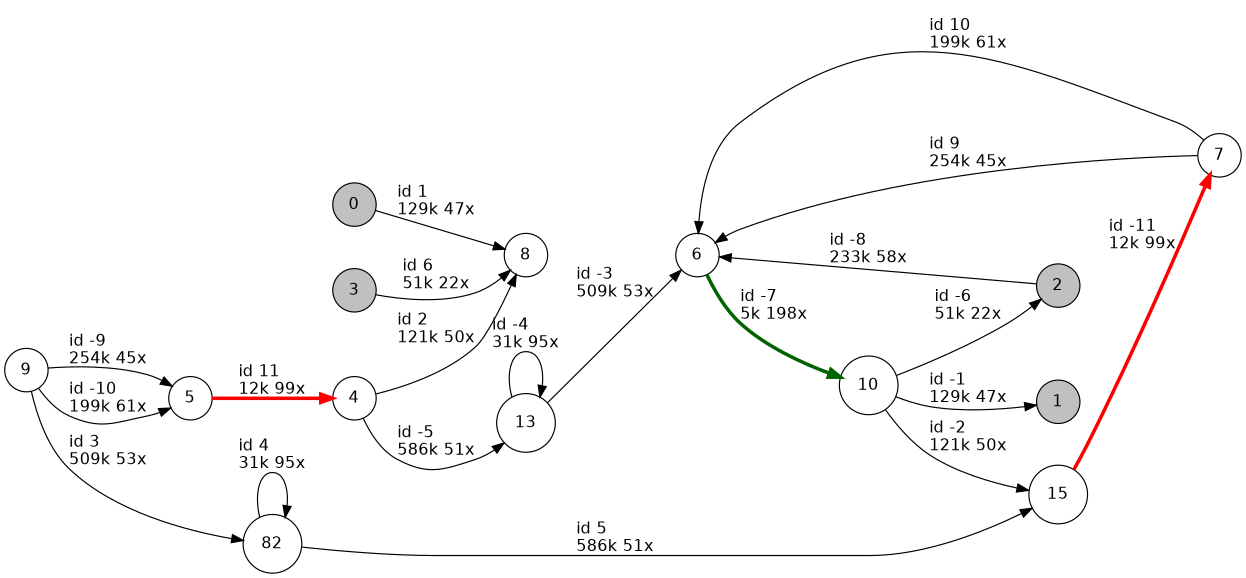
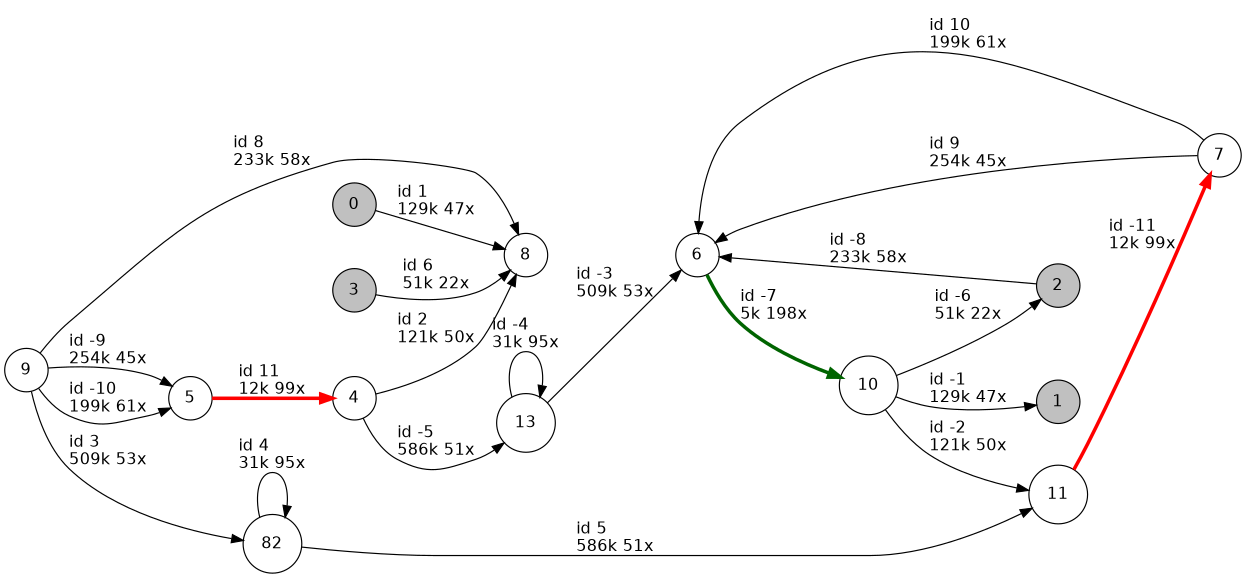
none -> (264, 185)
(1058, 495) -> (1058, 495)
